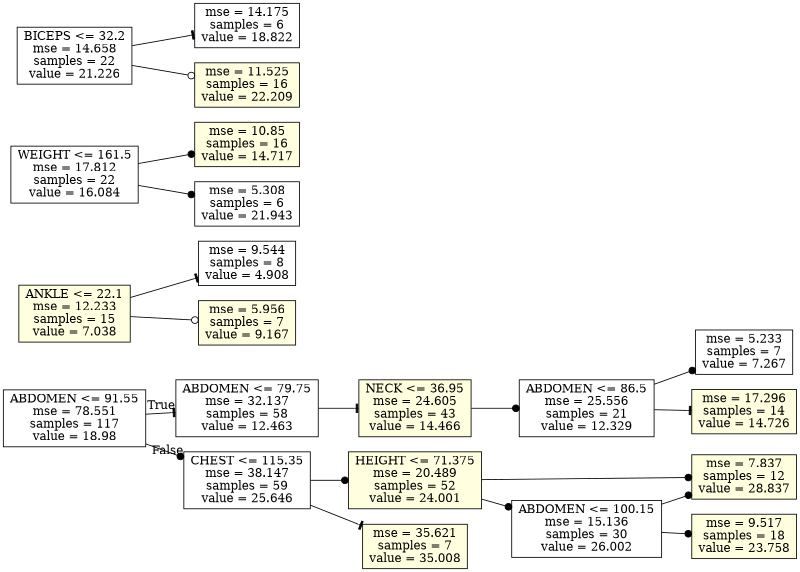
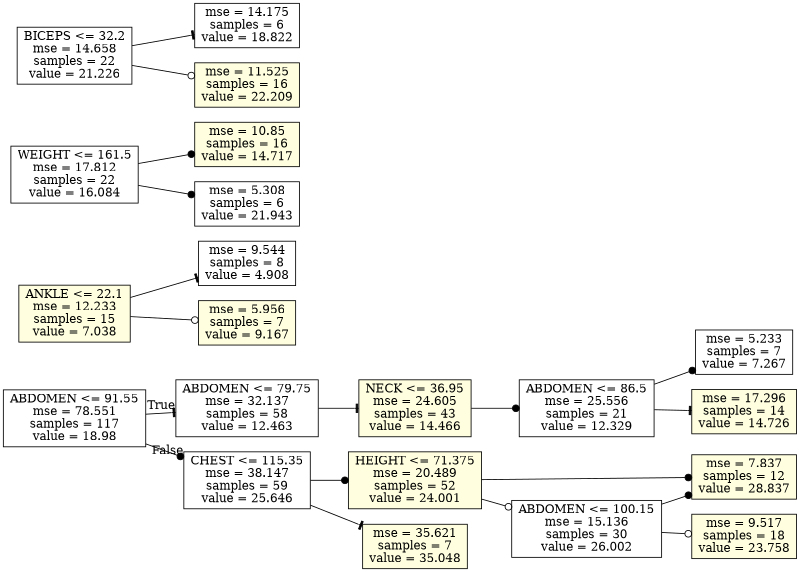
(493, 502) -> (493, 502)
(673, 533) -> (673, 533)
(415, 546) -> (415, 546)
